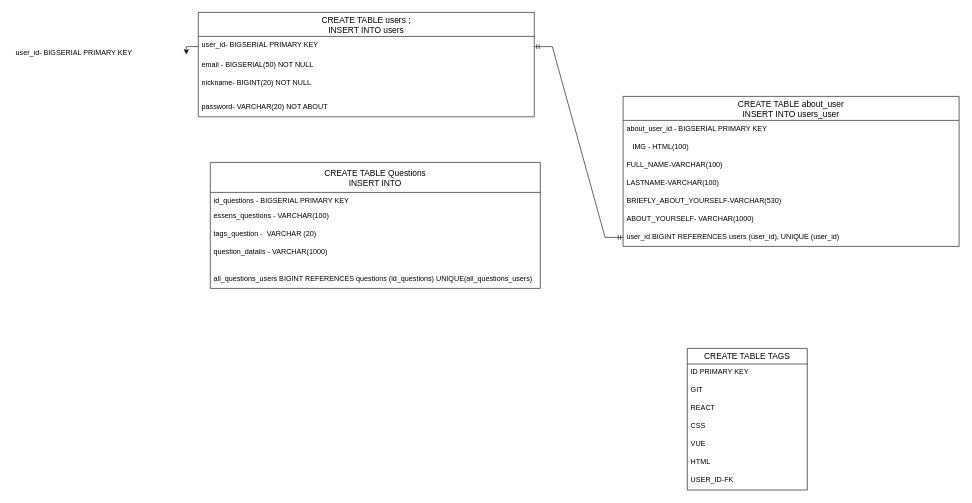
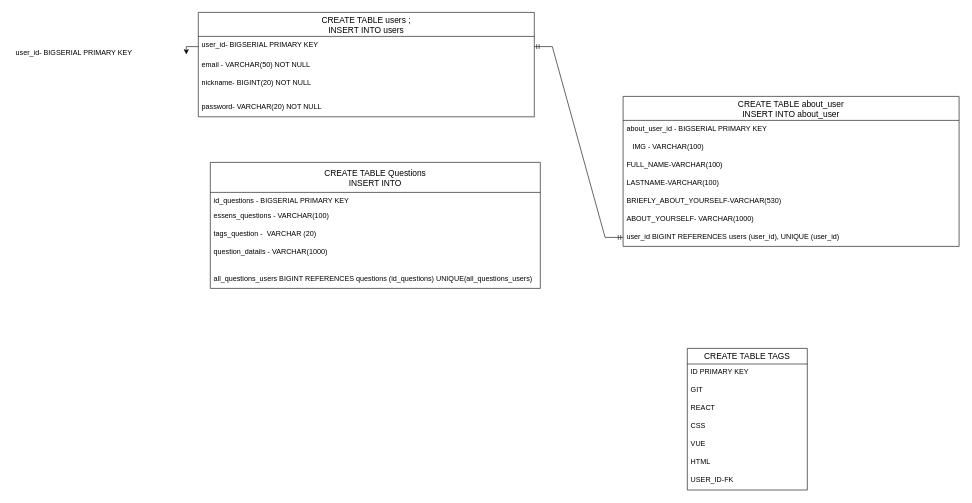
(256, 65) -> (252, 65)
(791, 104) -> (791, 104)
(261, 107) -> (259, 107)
(655, 146) -> (661, 146)
